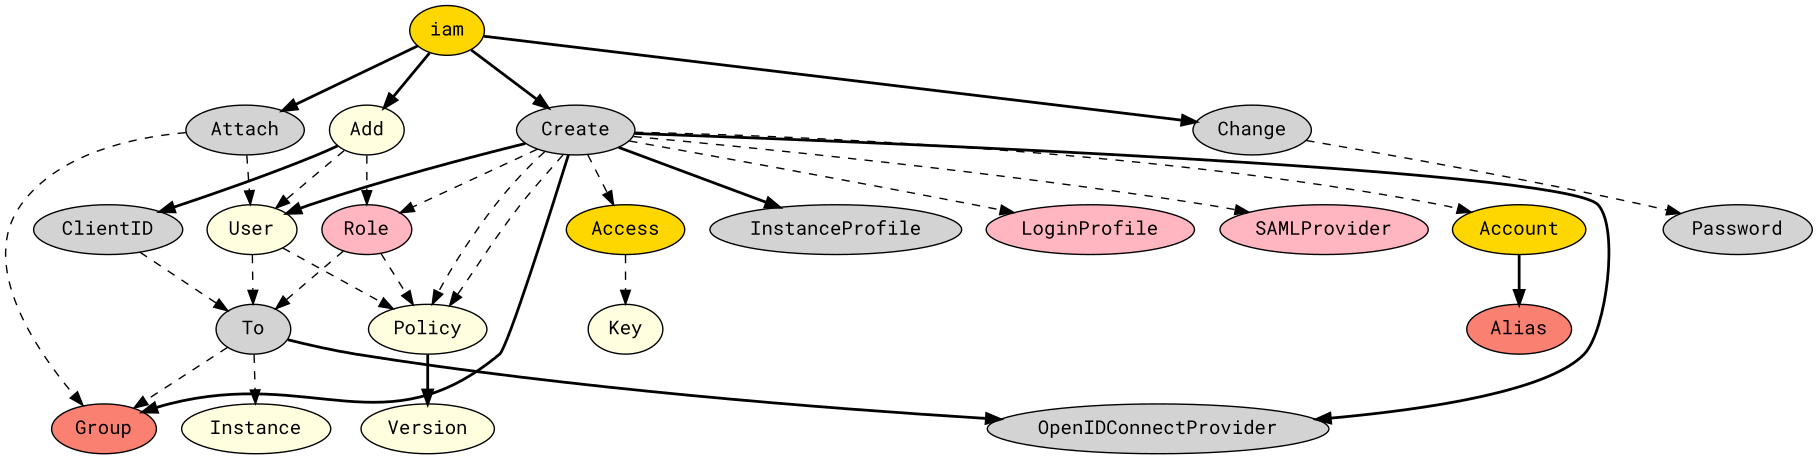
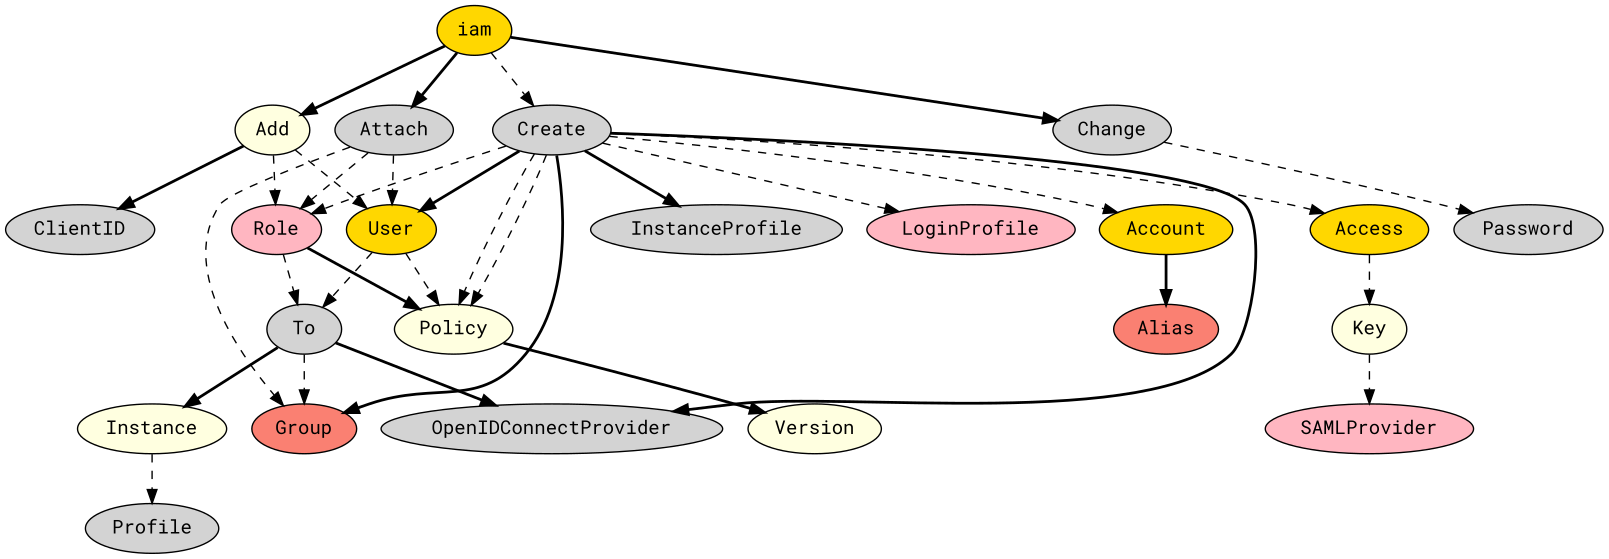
(504, 75) -> (508, 74)
(935, 168) -> (1369, 372)
none -> (341, 175)
(252, 230) -> (391, 230)
(393, 273) -> (362, 278)
(178, 278) -> none
(255, 372) -> (237, 373)
none -> (152, 528)
